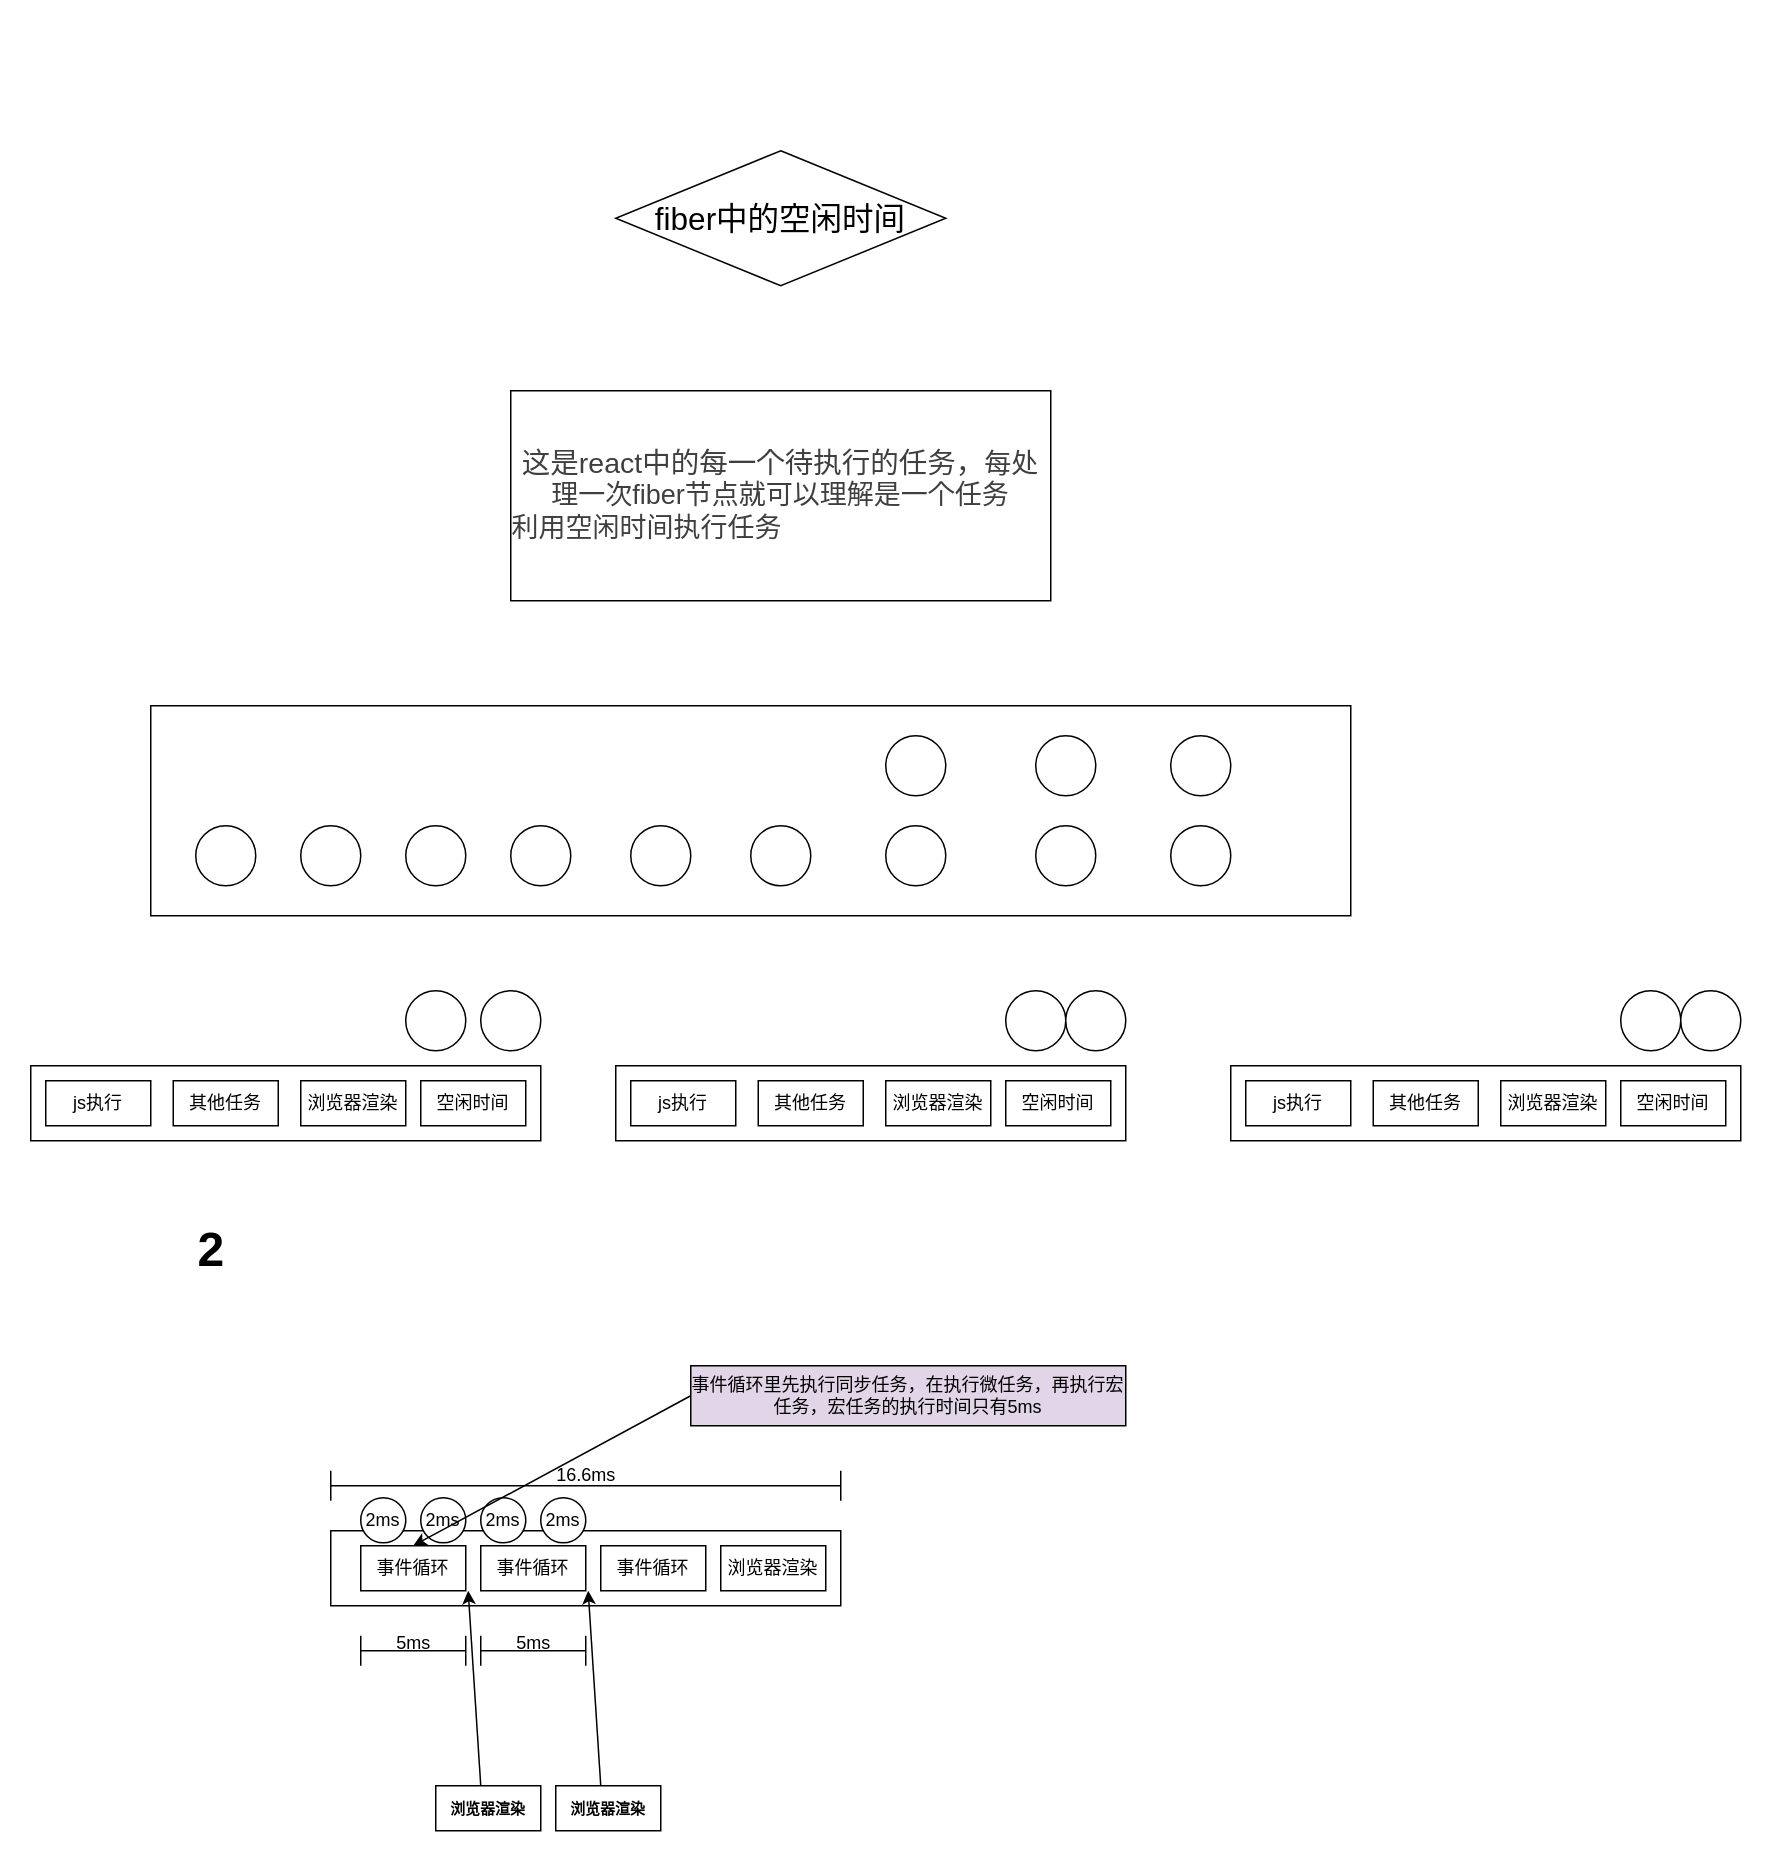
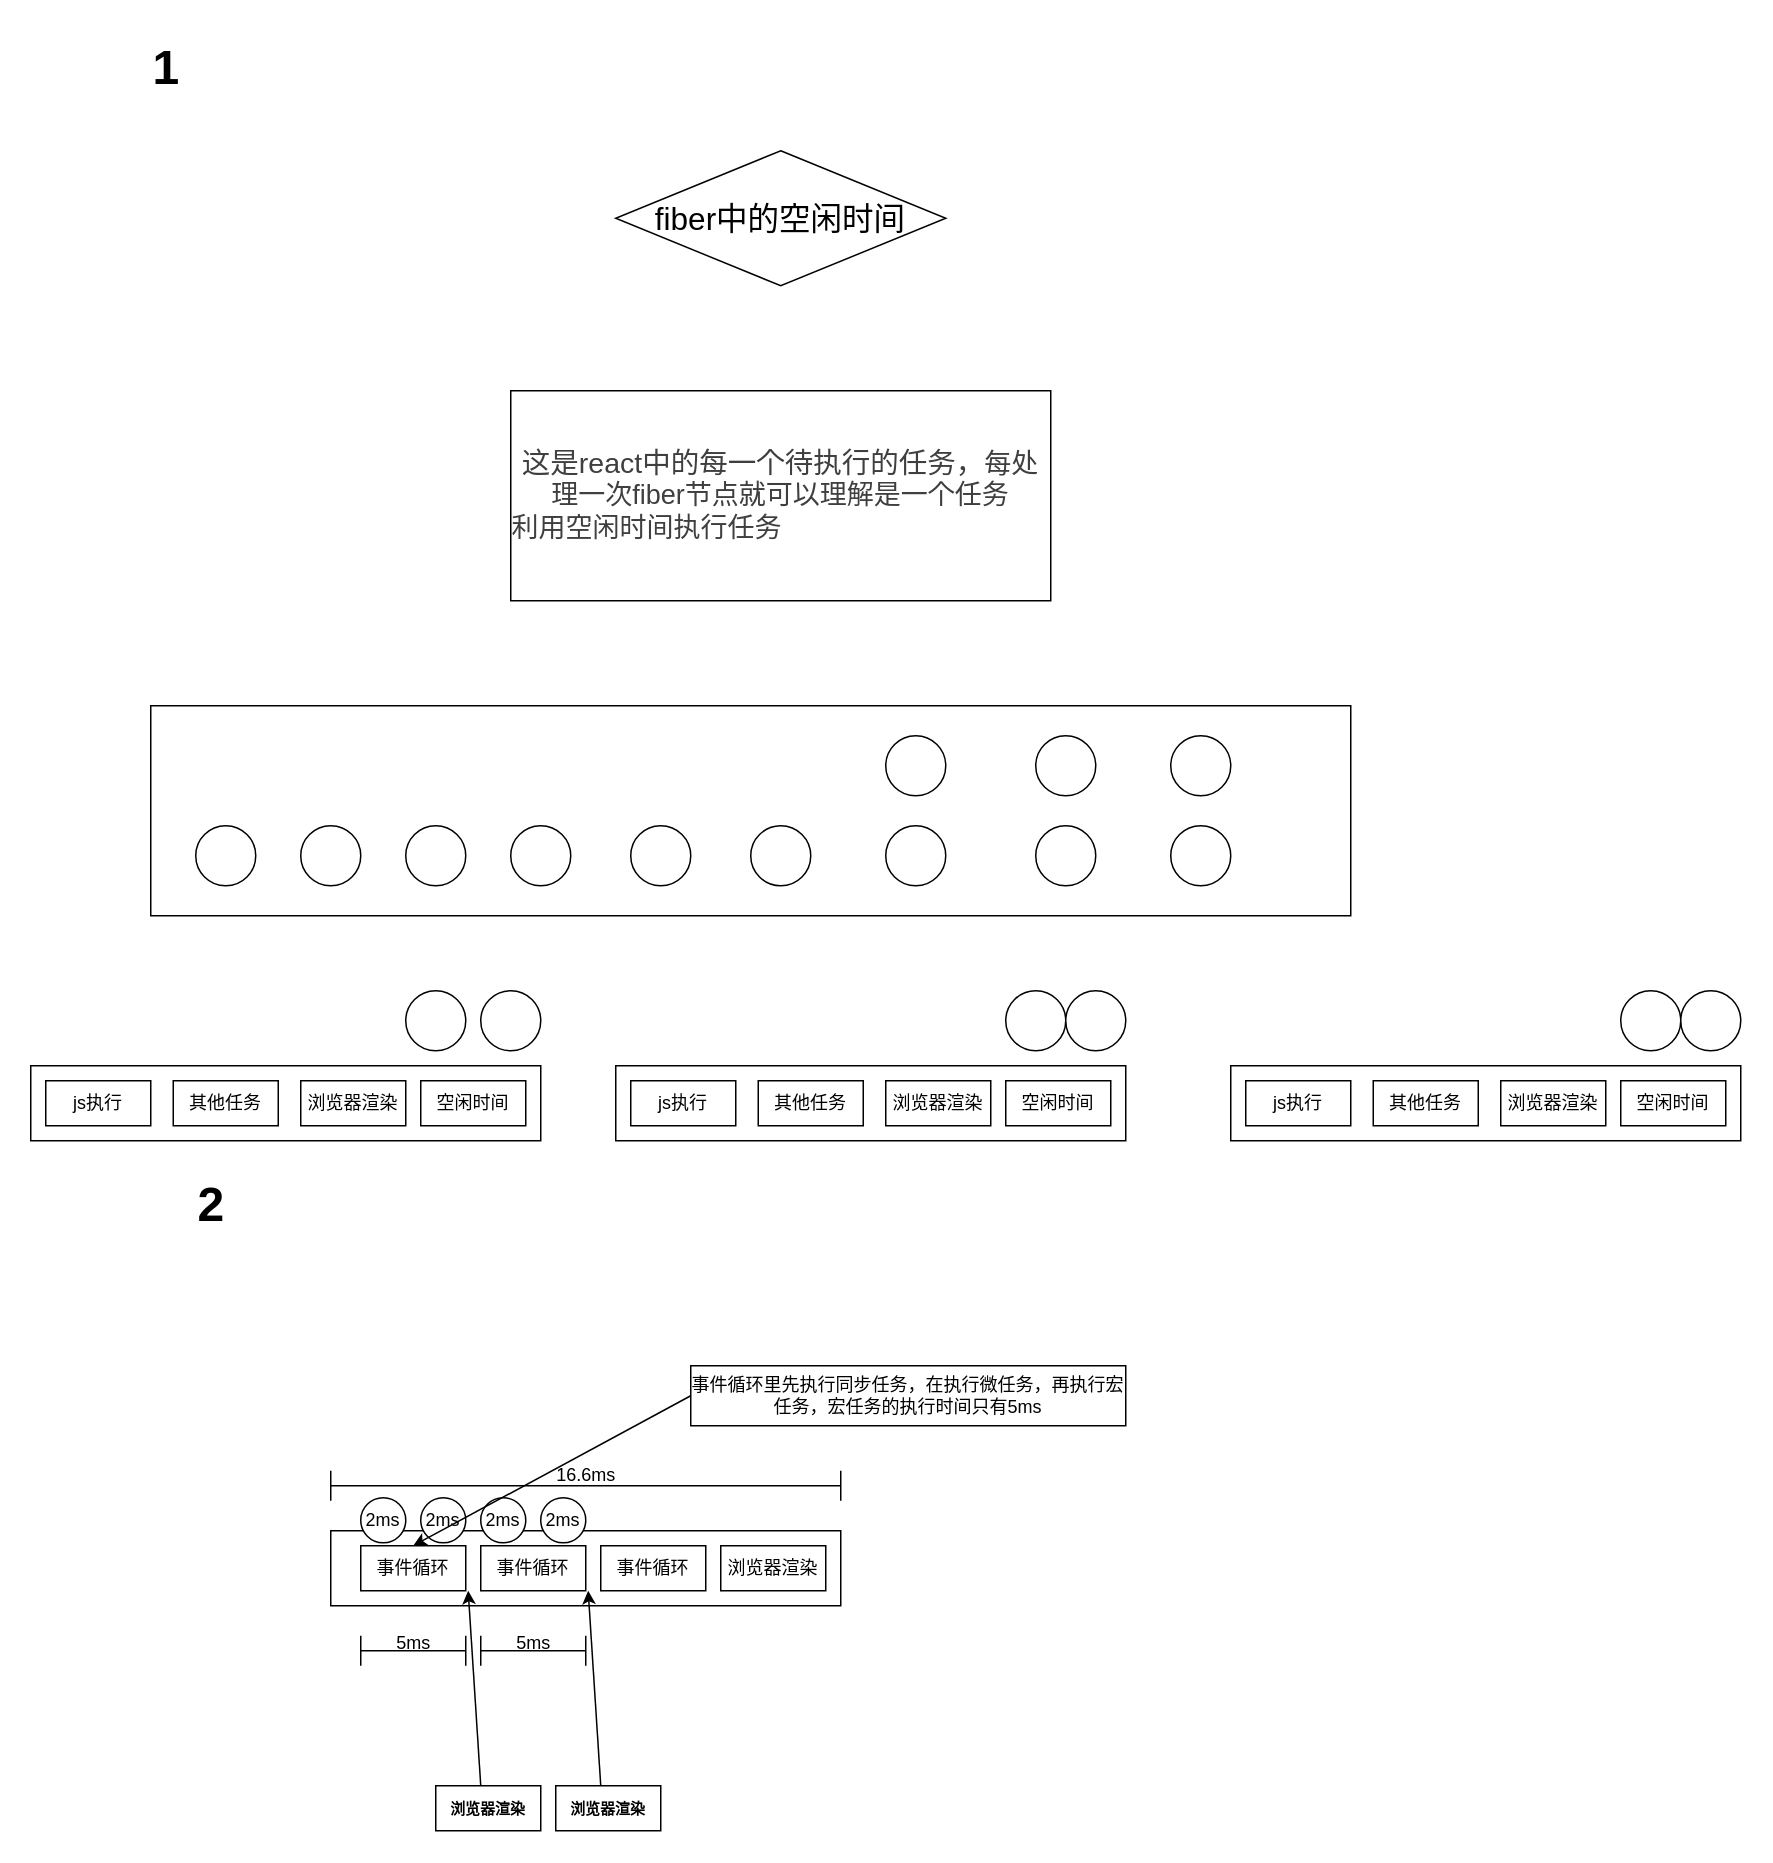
none -> (166, 68)
(211, 1250) -> (211, 1205)
(908, 1396) -> (908, 1396)
